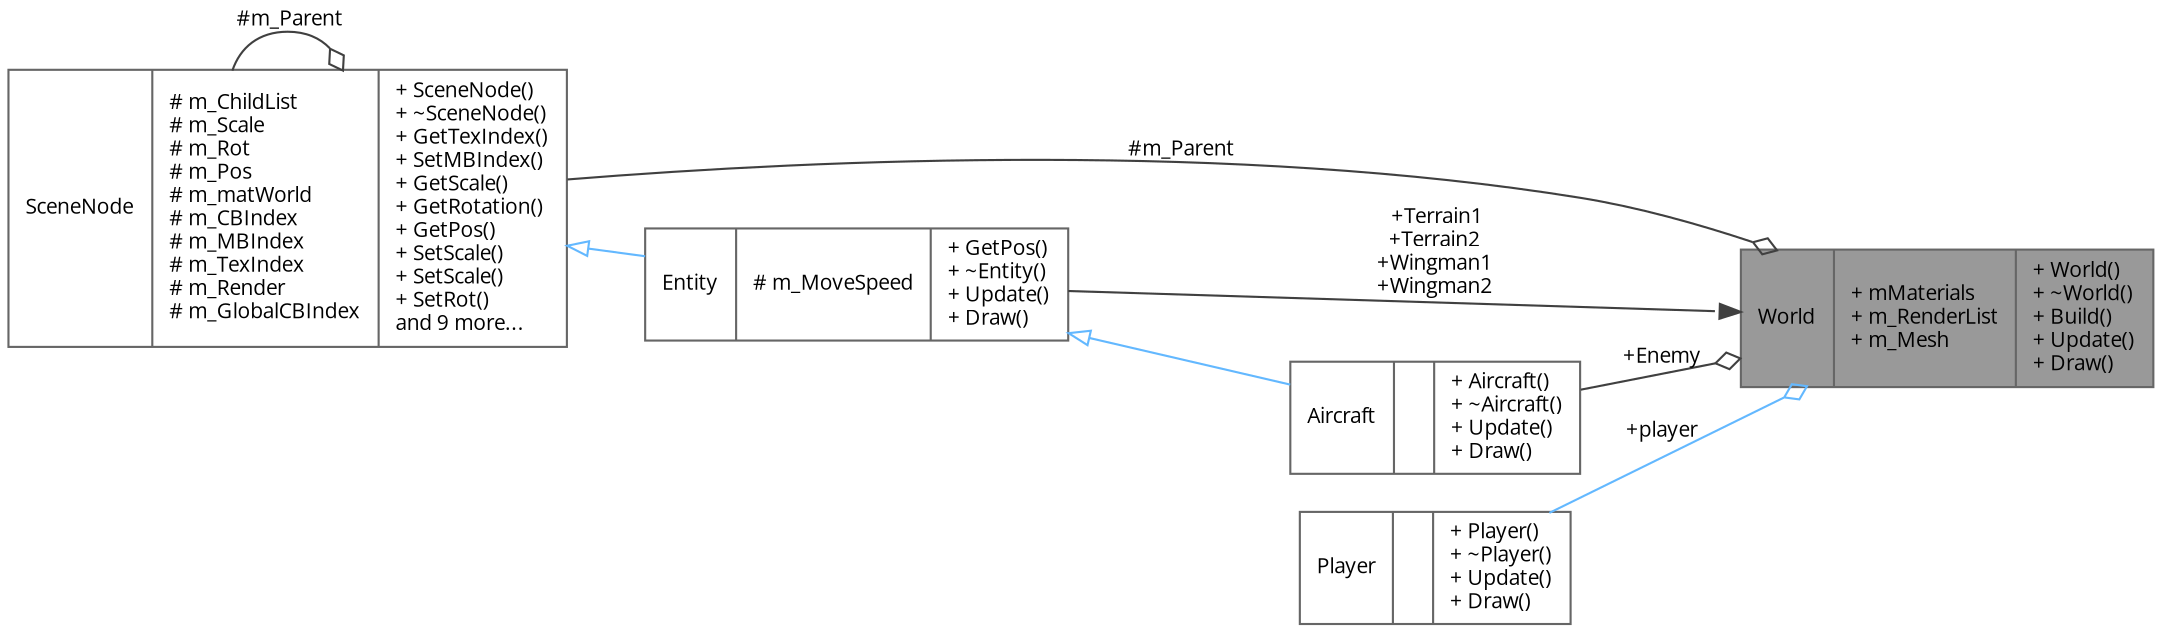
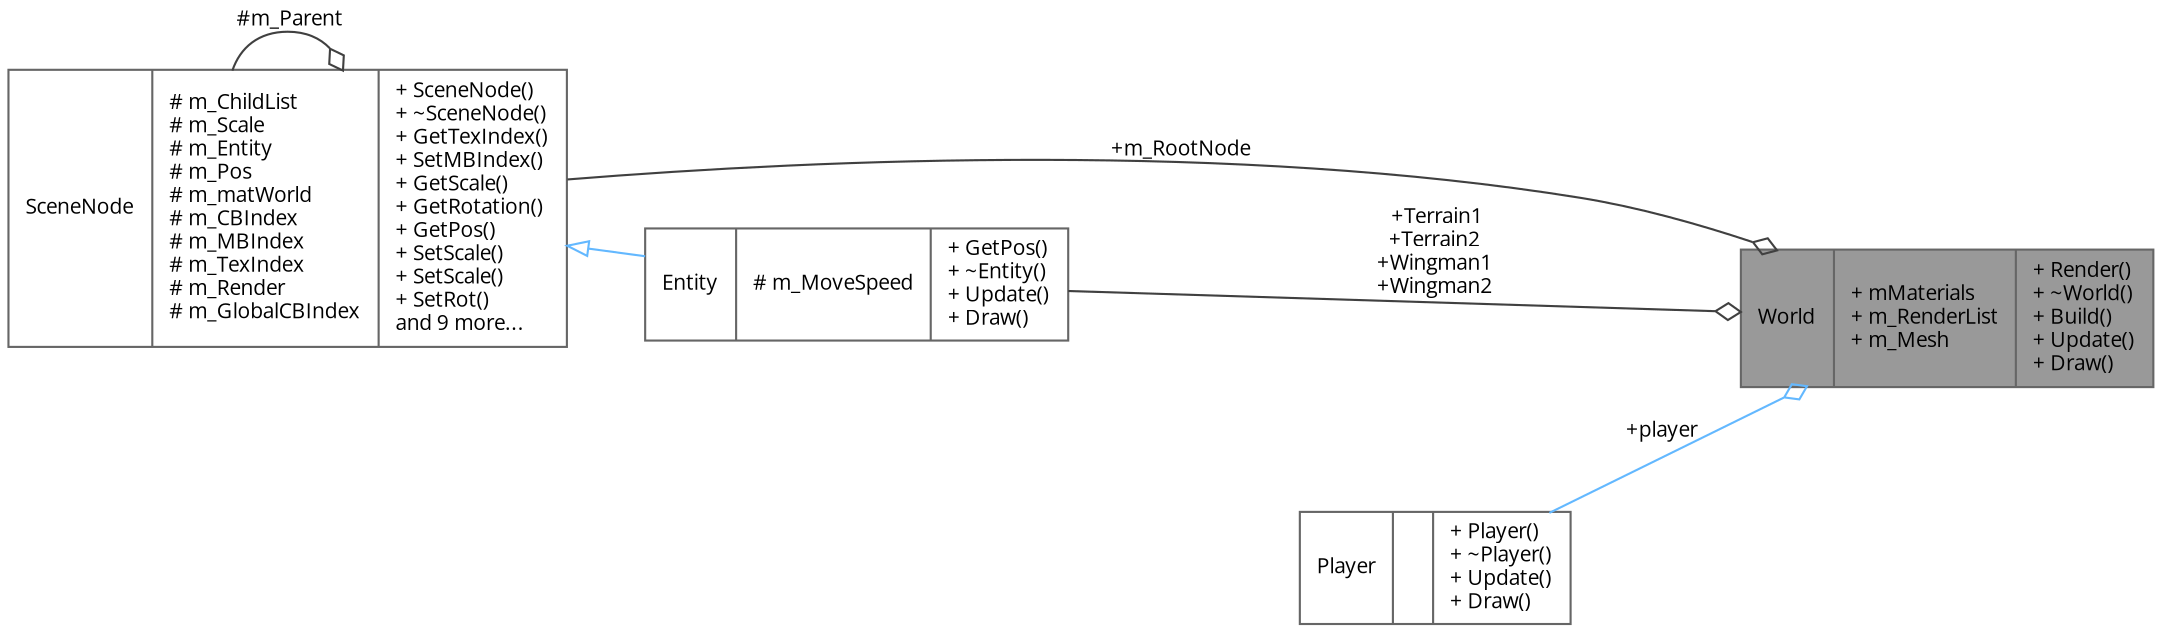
(210, 149) -> (221, 149)
(1179, 150) -> (1179, 150)
(2077, 271) -> (2082, 271)
(1392, 301) -> (1392, 301)
(1435, 418) -> none
